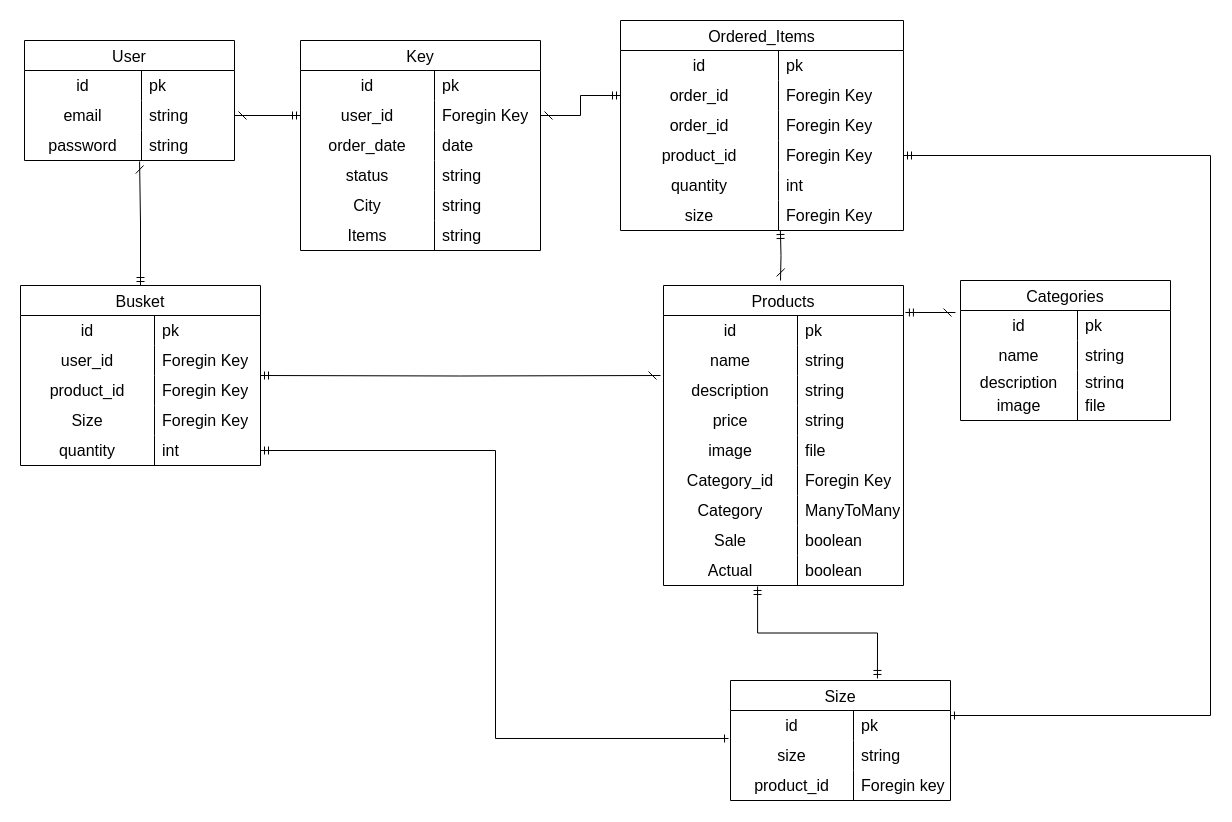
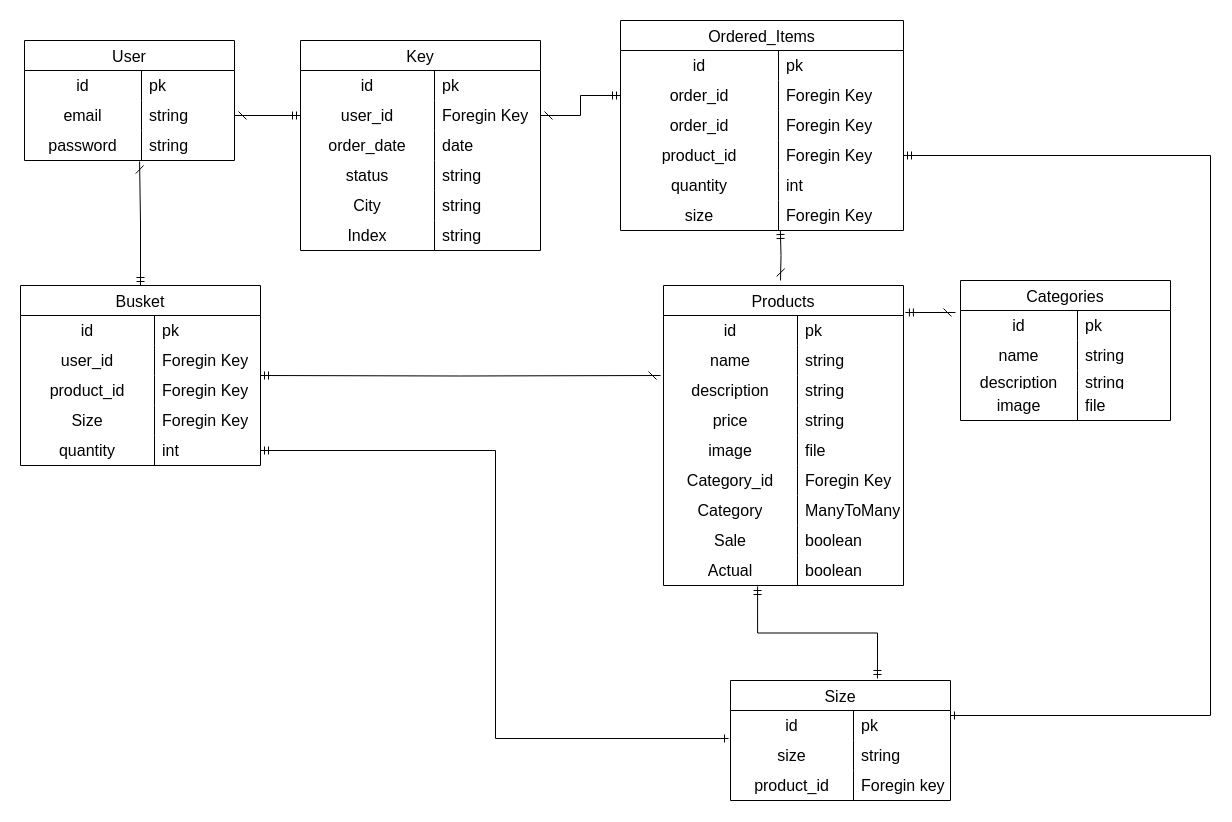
(368, 236) -> (368, 236)
